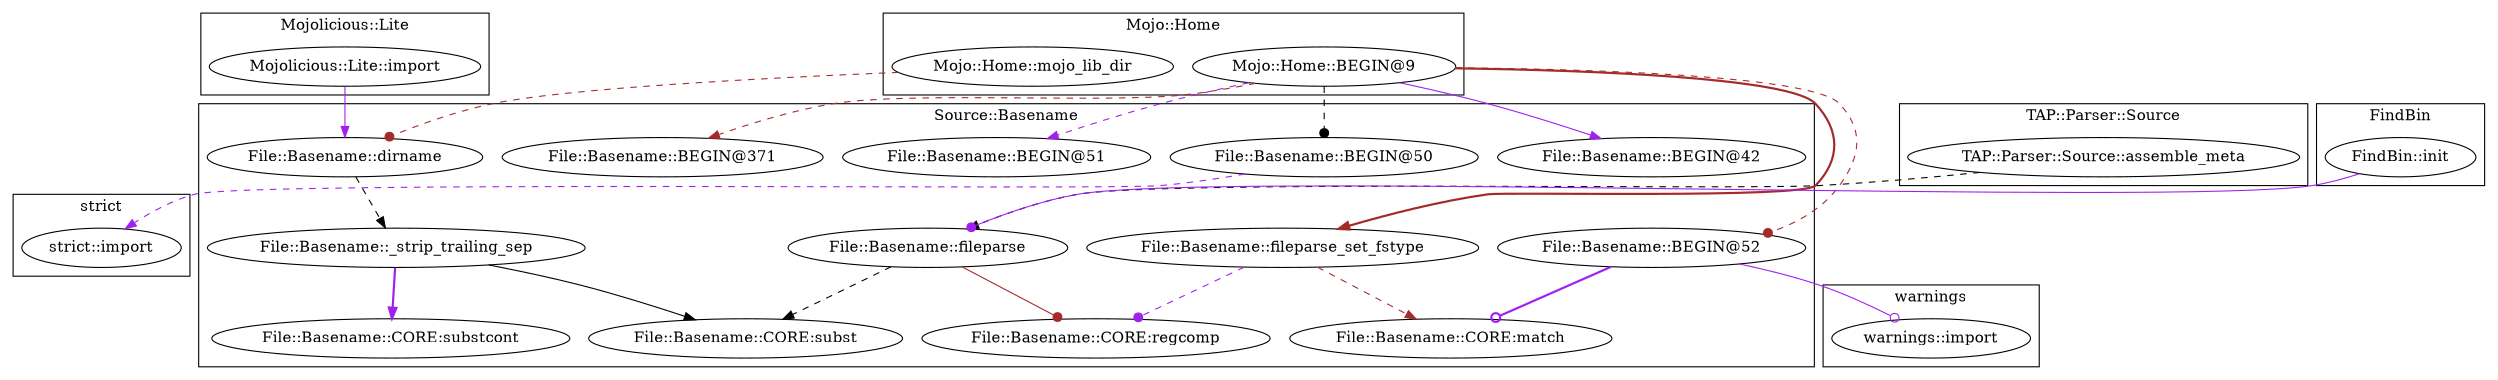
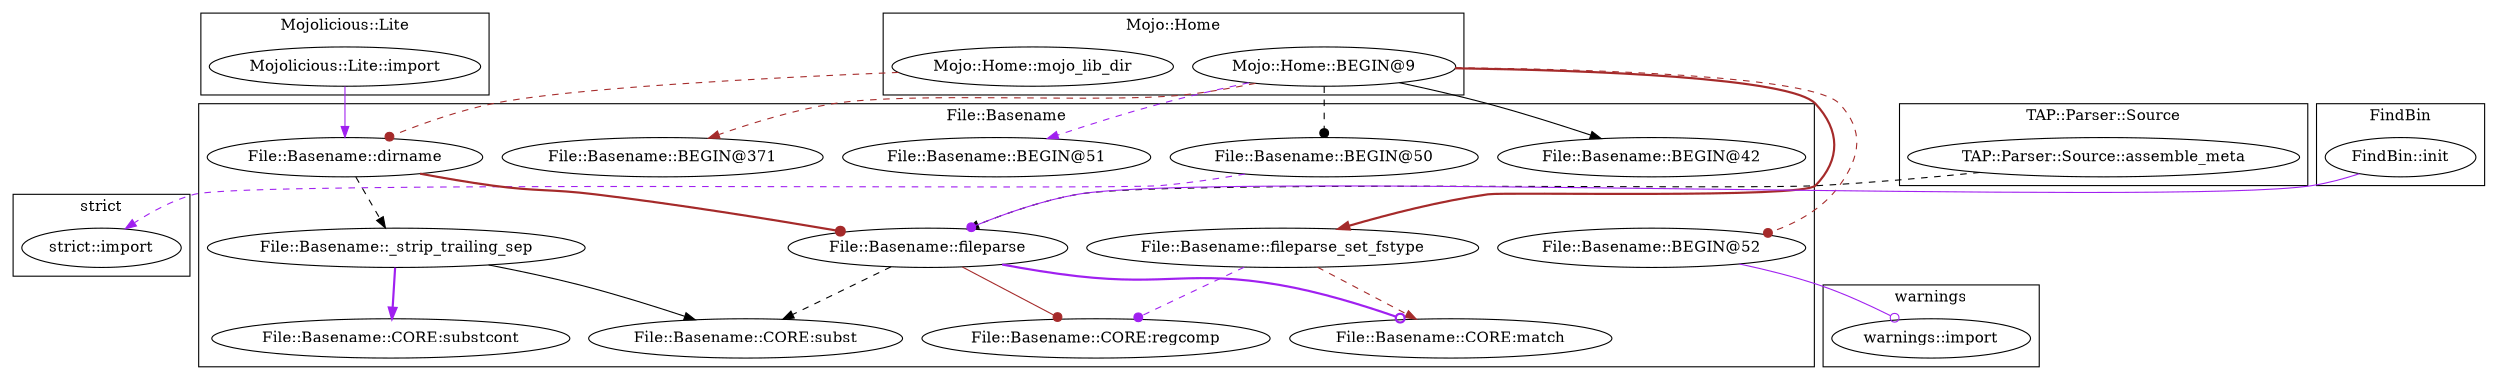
(1515, 111) -> (1515, 111)
(1007, 116) -> (1007, 116)
none -> (628, 199)
(1556, 291) -> (1201, 278)
